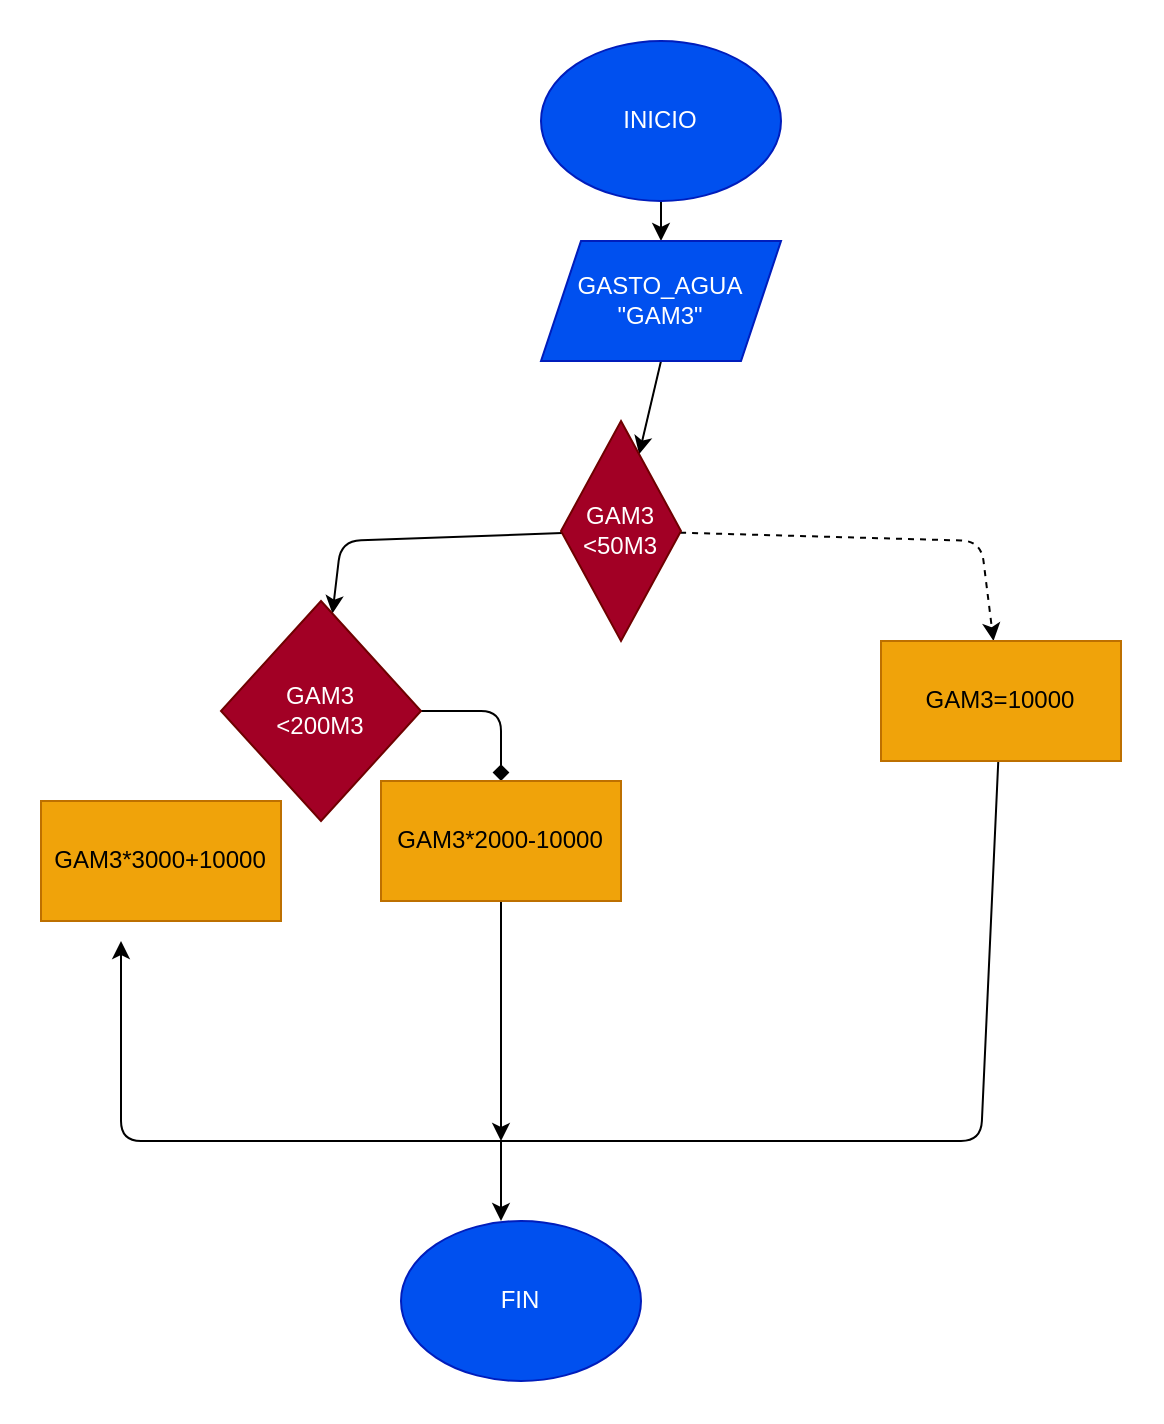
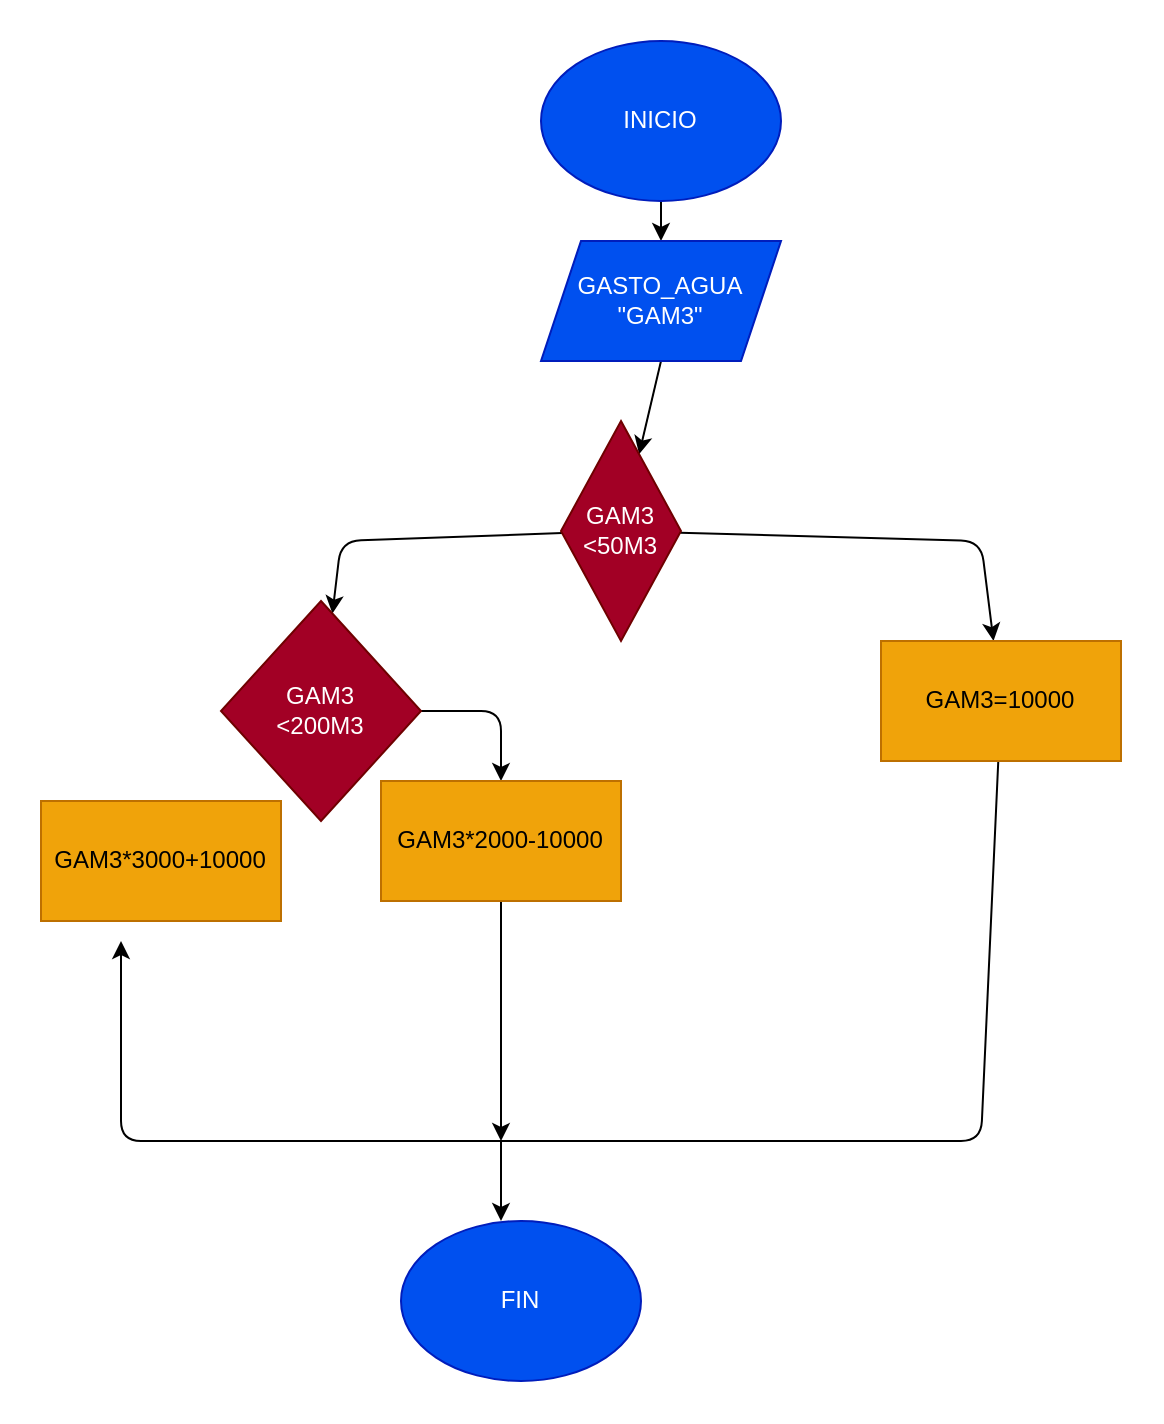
(871, 538) -> (871, 538)
(501, 765) -> (501, 766)
